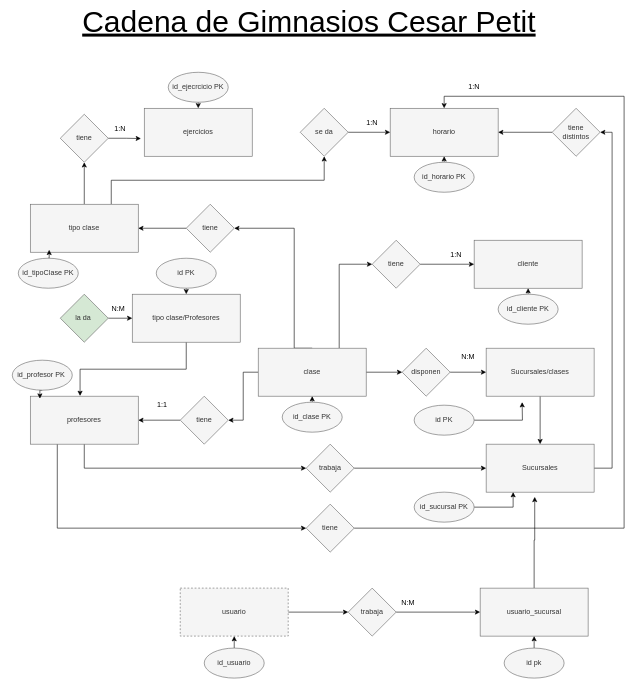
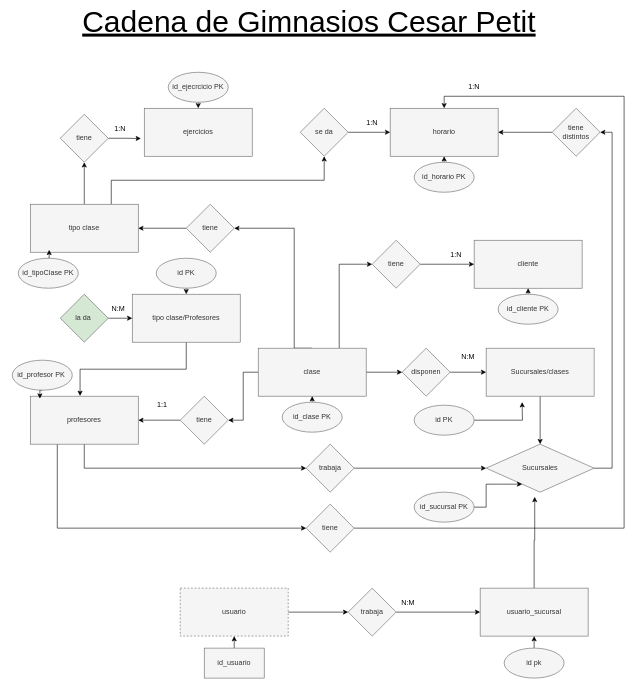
(540, 468) -> (540, 468)
(234, 663) -> (234, 663)
